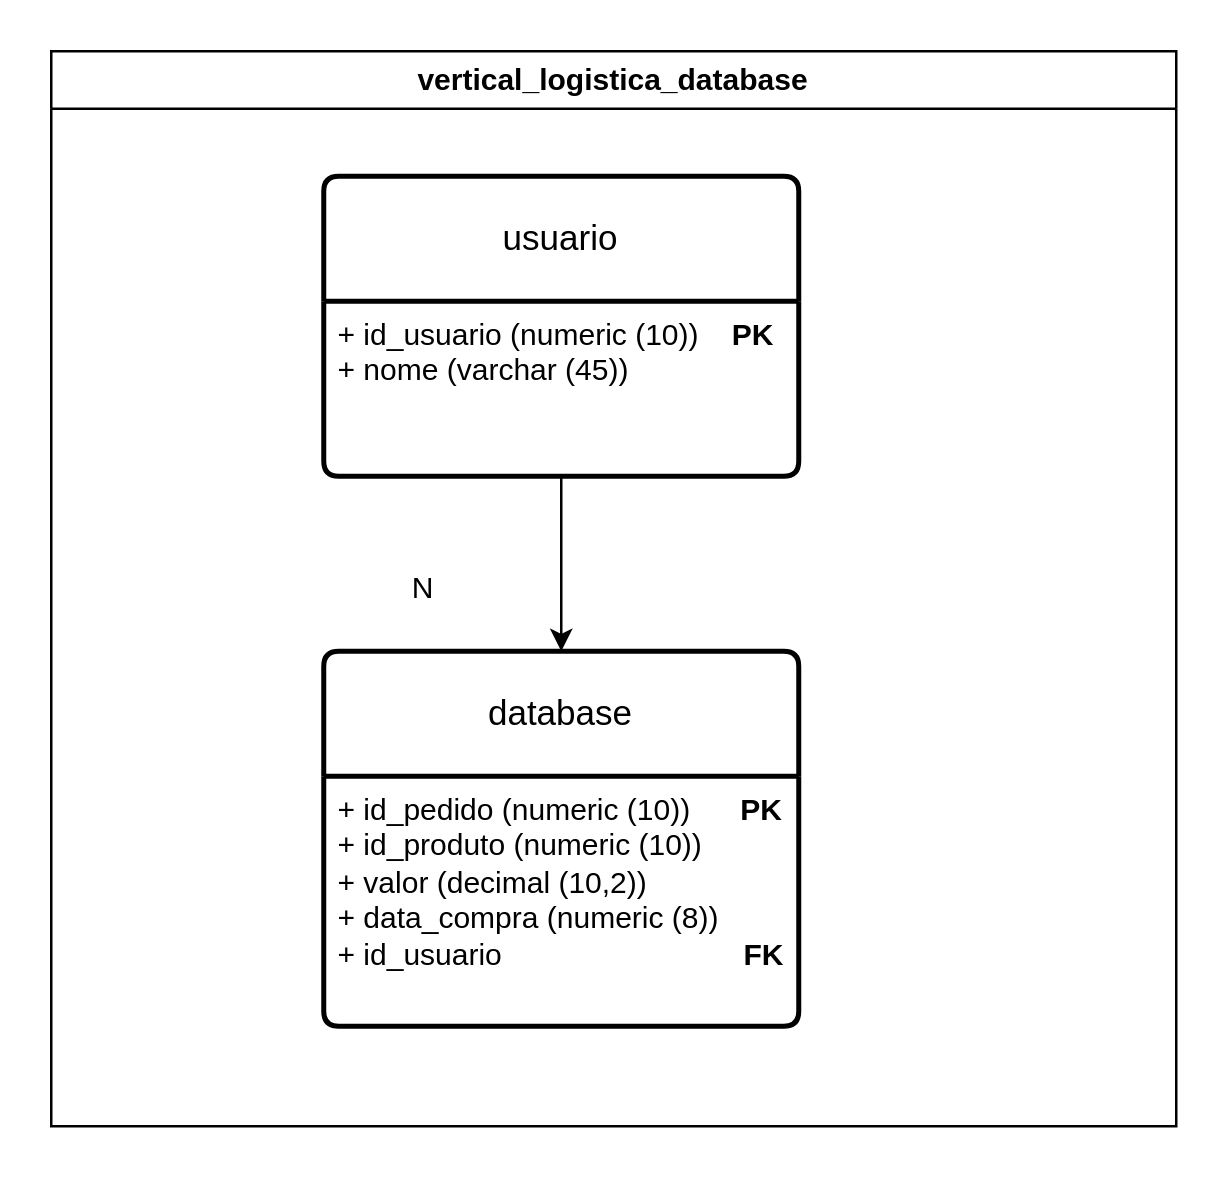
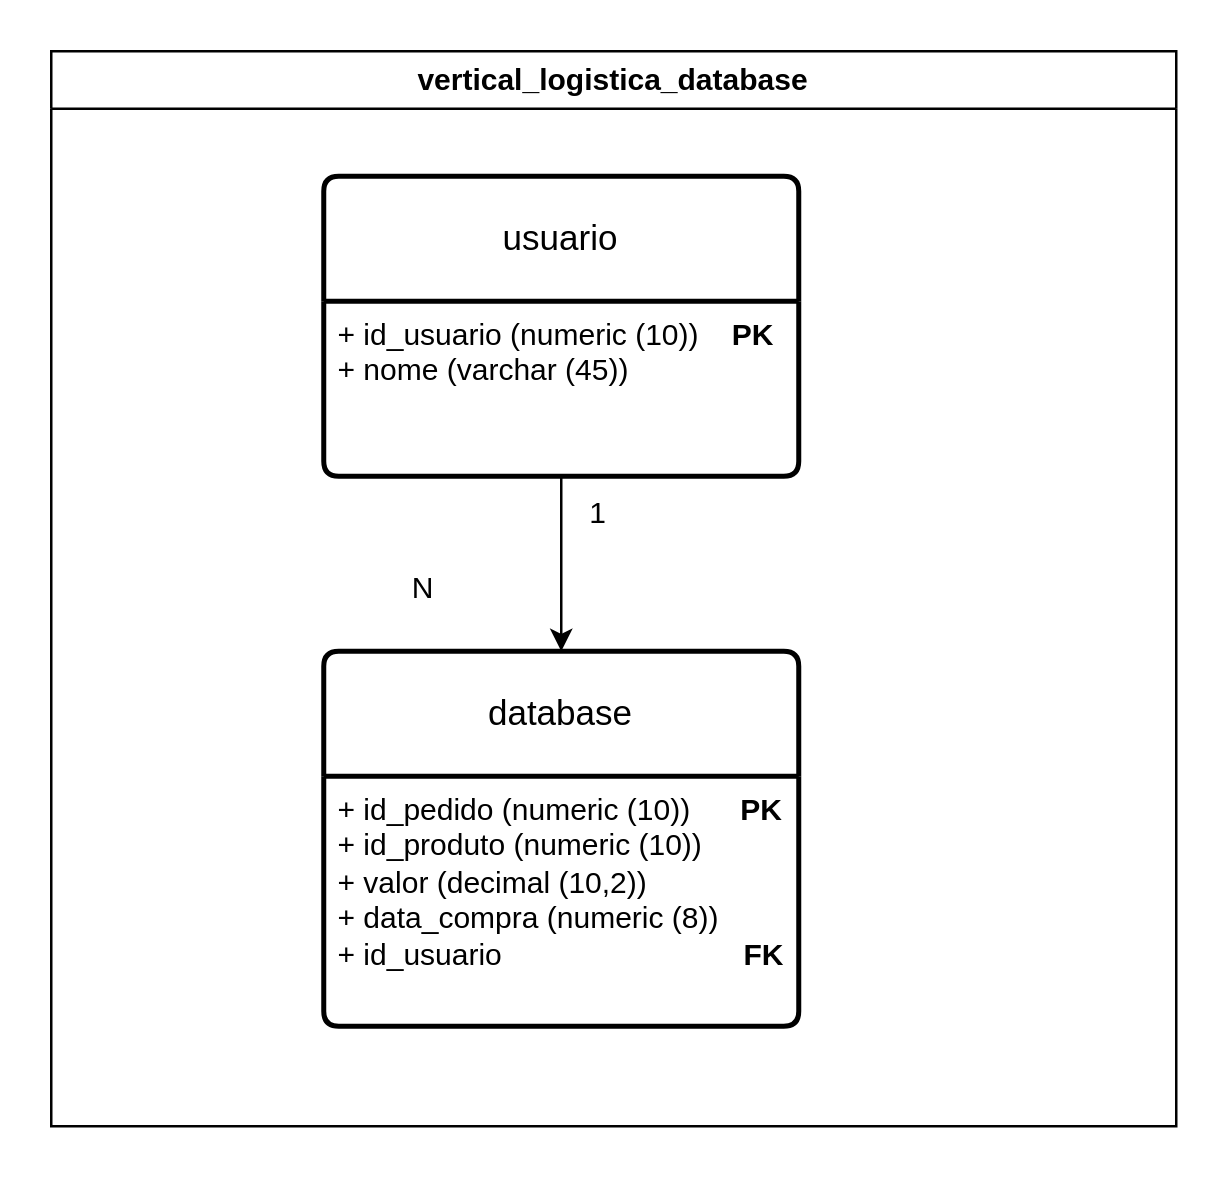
none -> (599, 514)
